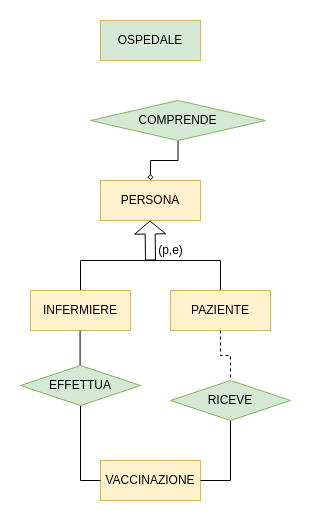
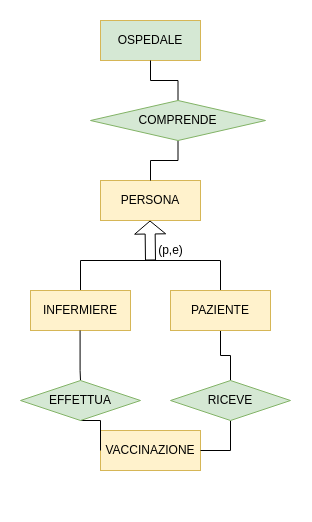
none -> (165, 81)
(151, 174) -> (151, 177)
(226, 356) -> (226, 356)
(81, 386) -> (81, 401)
(151, 481) -> (151, 451)
